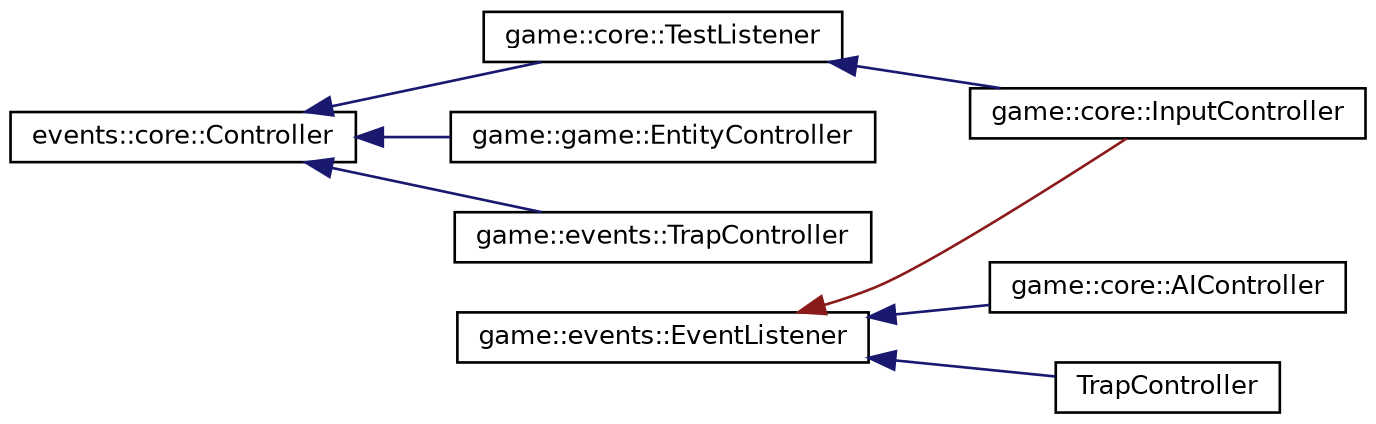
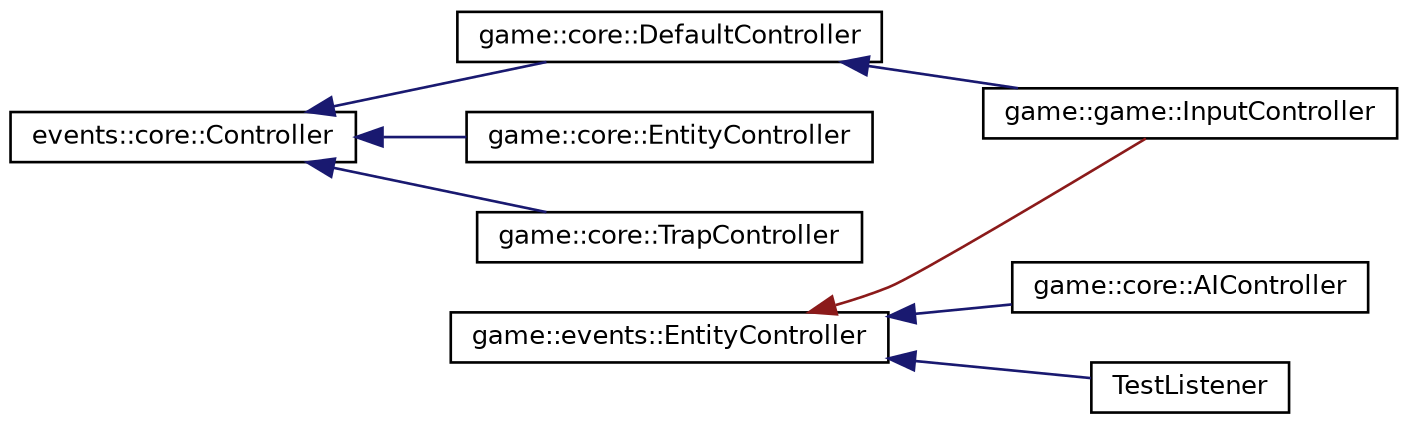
(663, 37) -> (670, 37)
(1168, 113) -> (1190, 113)
(663, 137) -> (670, 137)
(663, 237) -> (670, 237)
(663, 337) -> (670, 337)
(1168, 388) -> (1190, 388)
